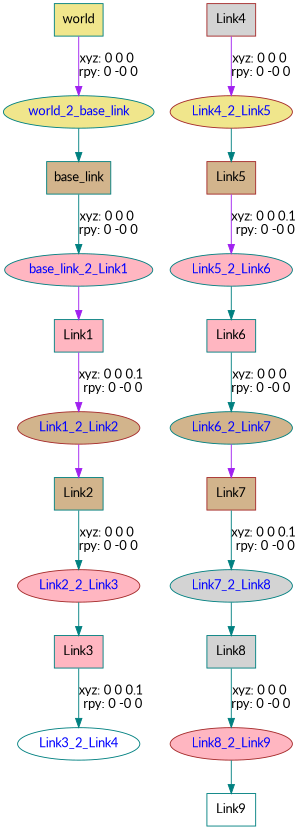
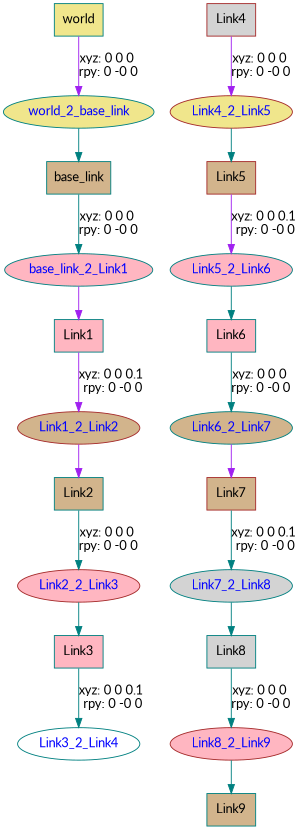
(231, 810) -> (231, 810)
